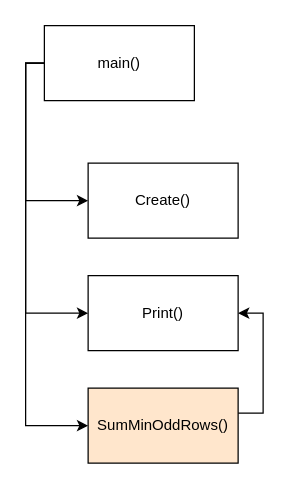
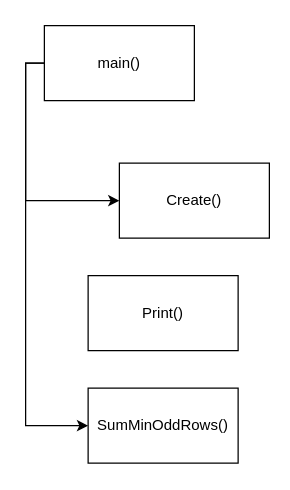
(163, 201) -> (194, 201)
(54, 313) -> none
(263, 367) -> none
(163, 426) -> (163, 426)
